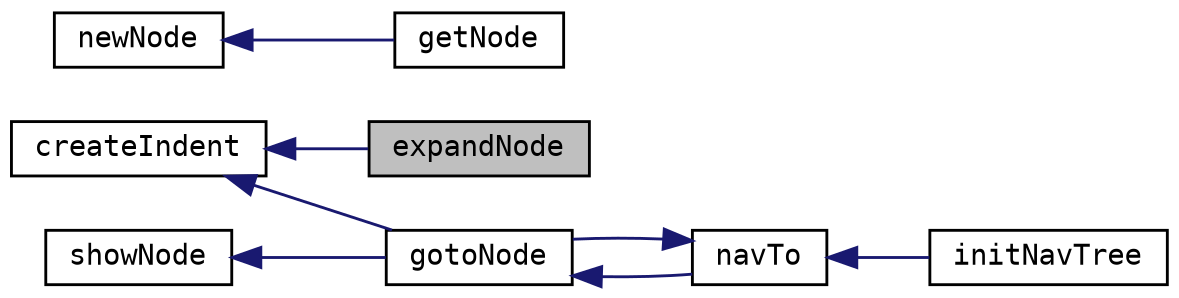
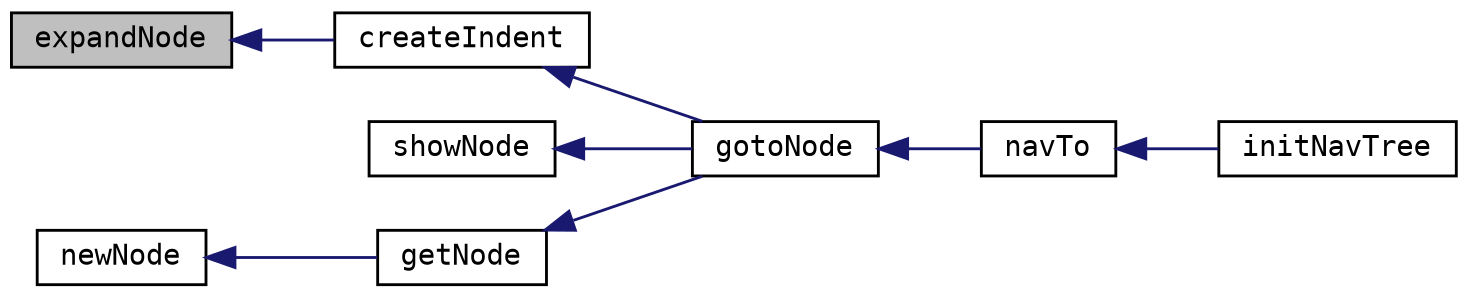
(332, 149) -> (298, 40)
(618, 238) -> (638, 198)
